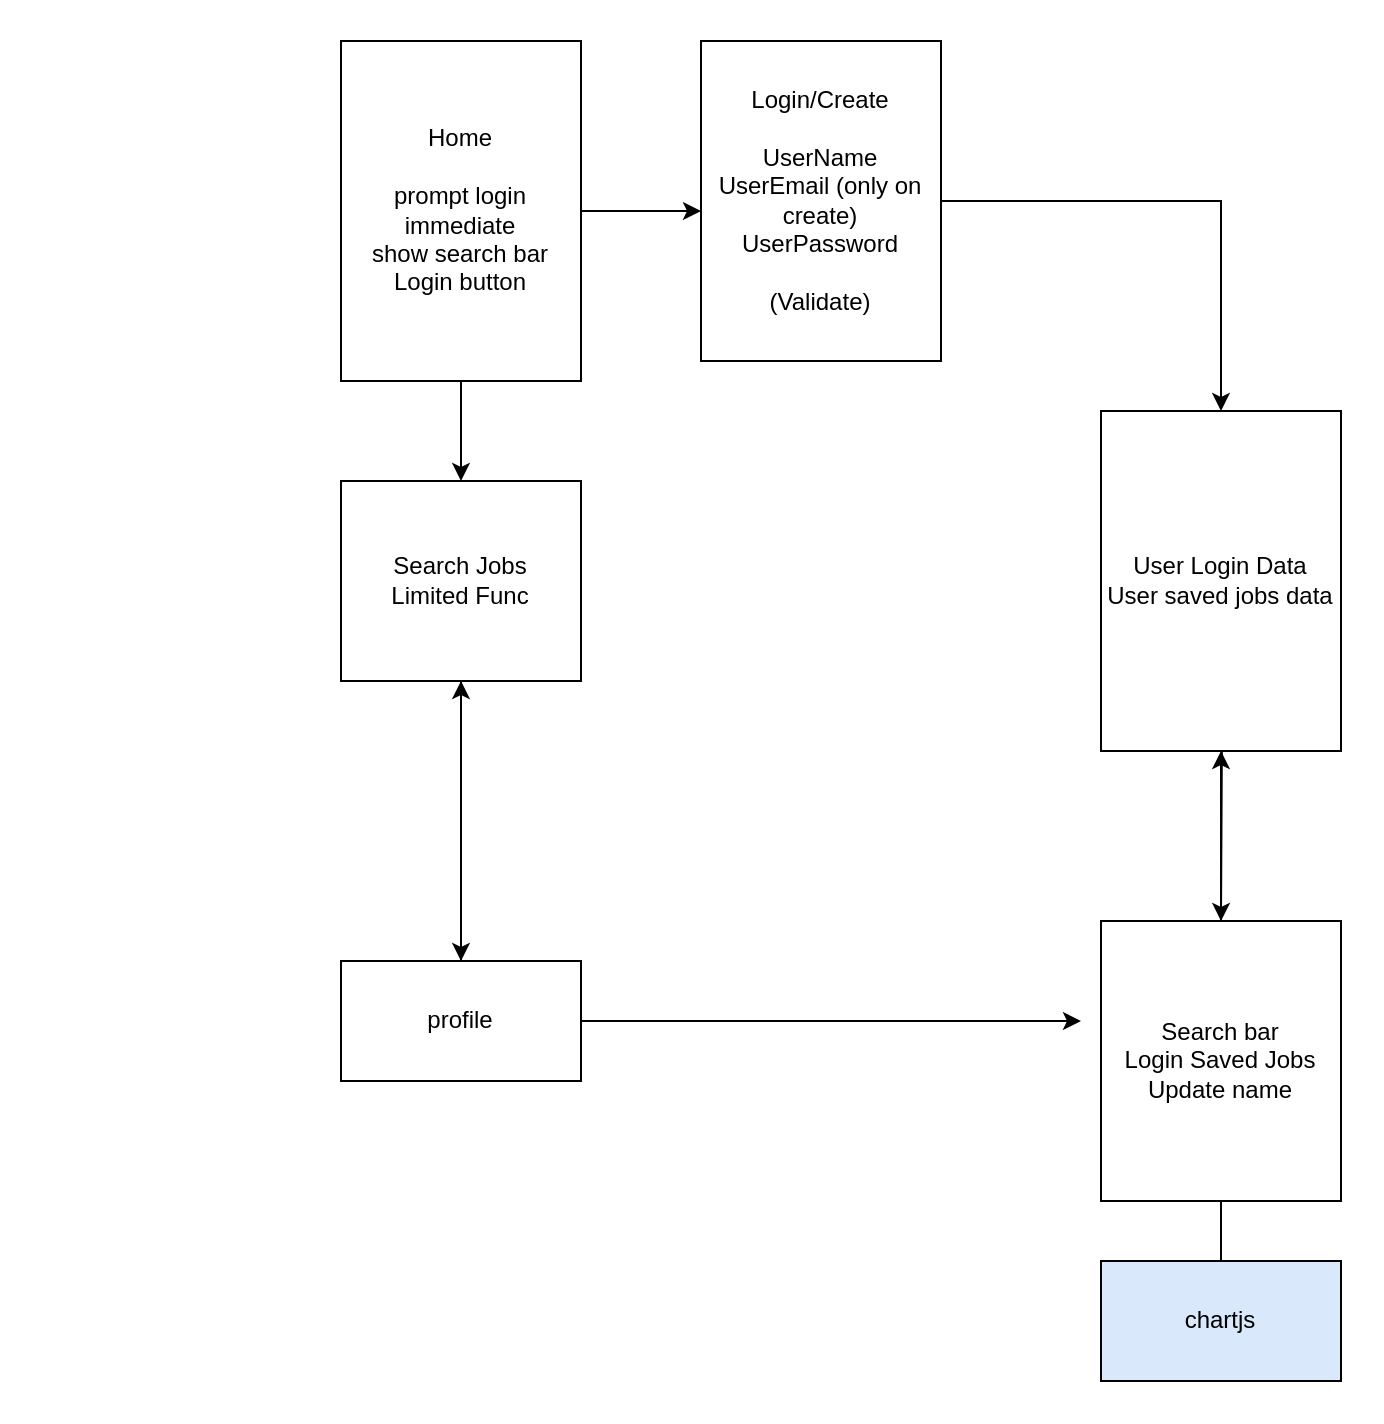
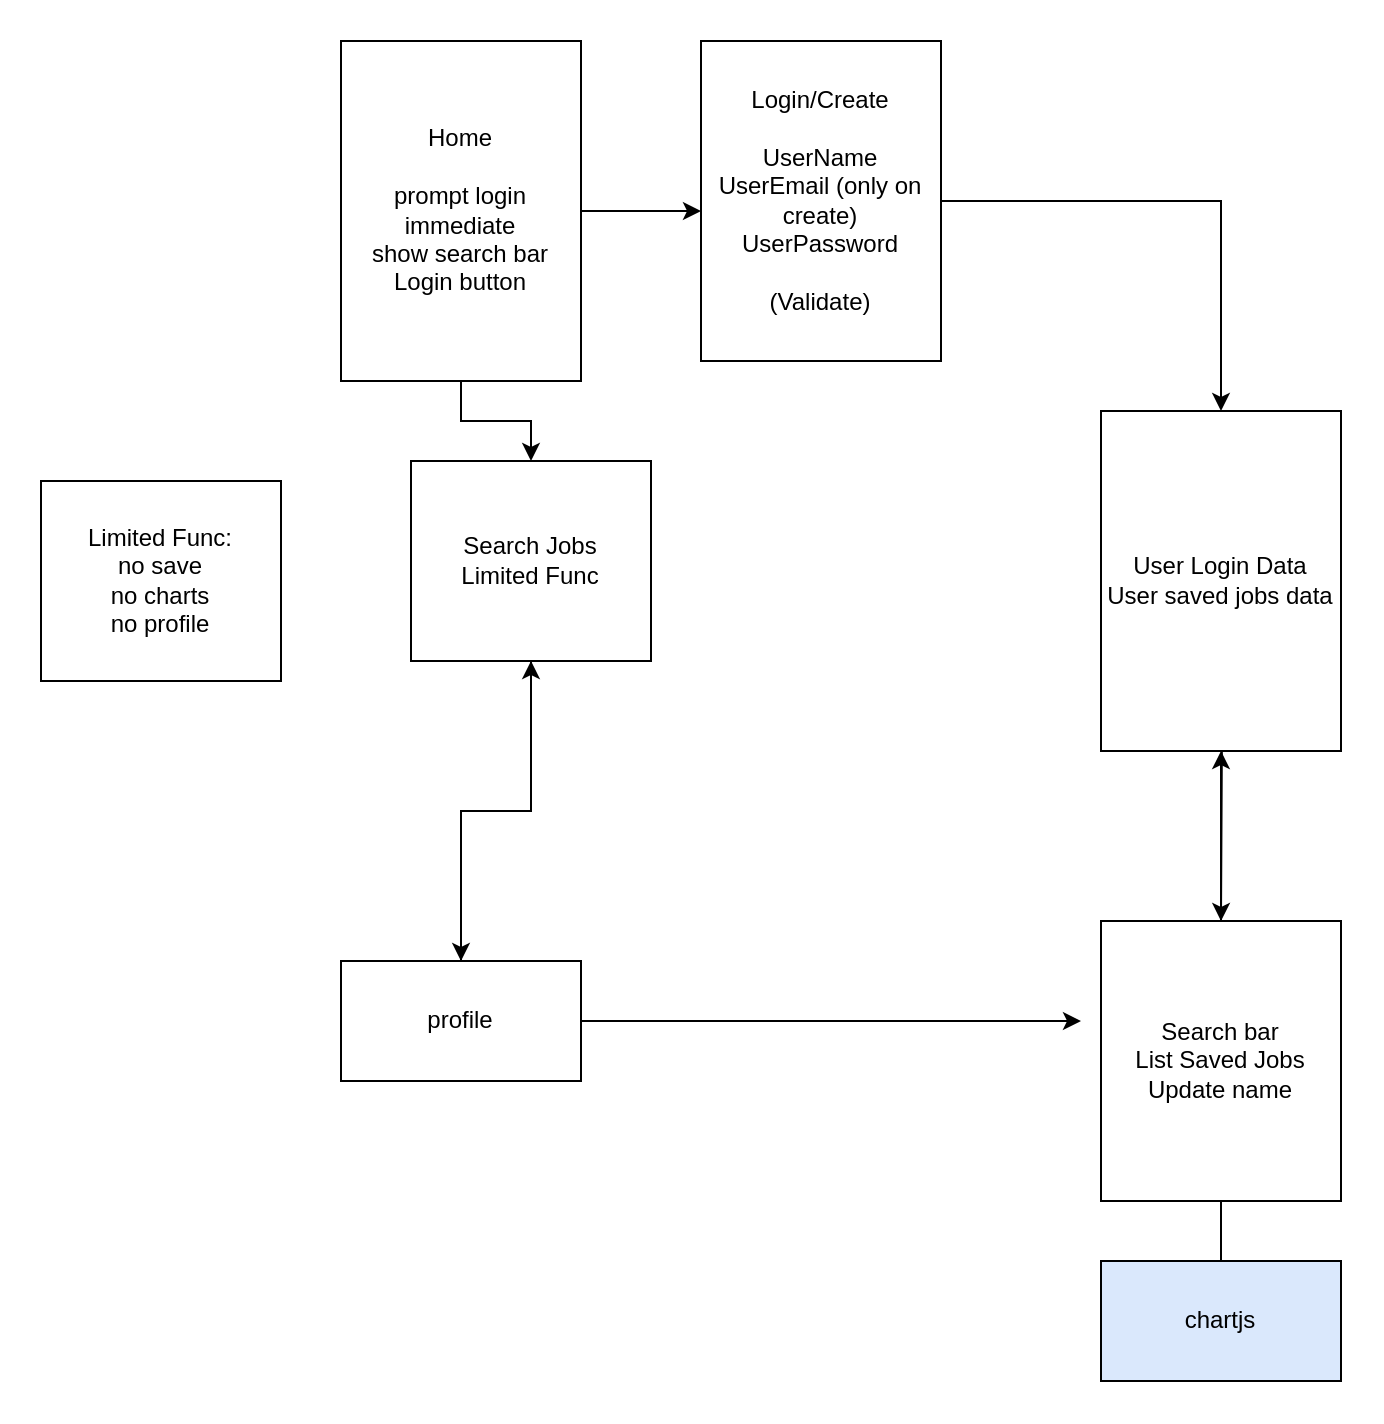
none -> (161, 581)
(461, 581) -> (531, 561)
(1221, 1061) -> (1221, 1061)
